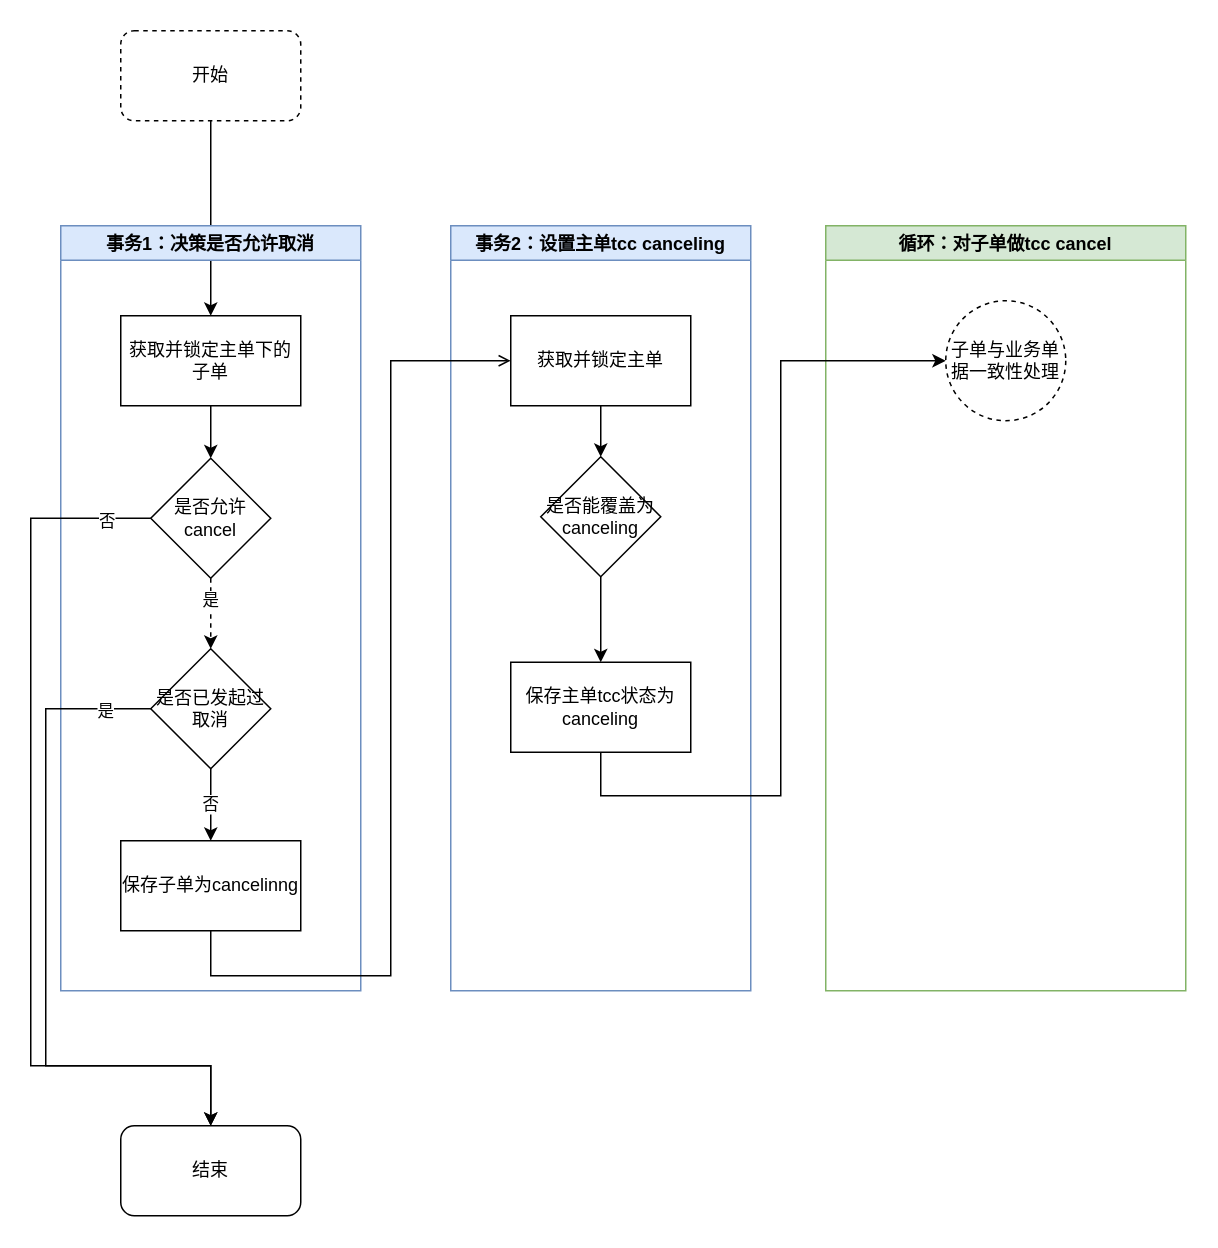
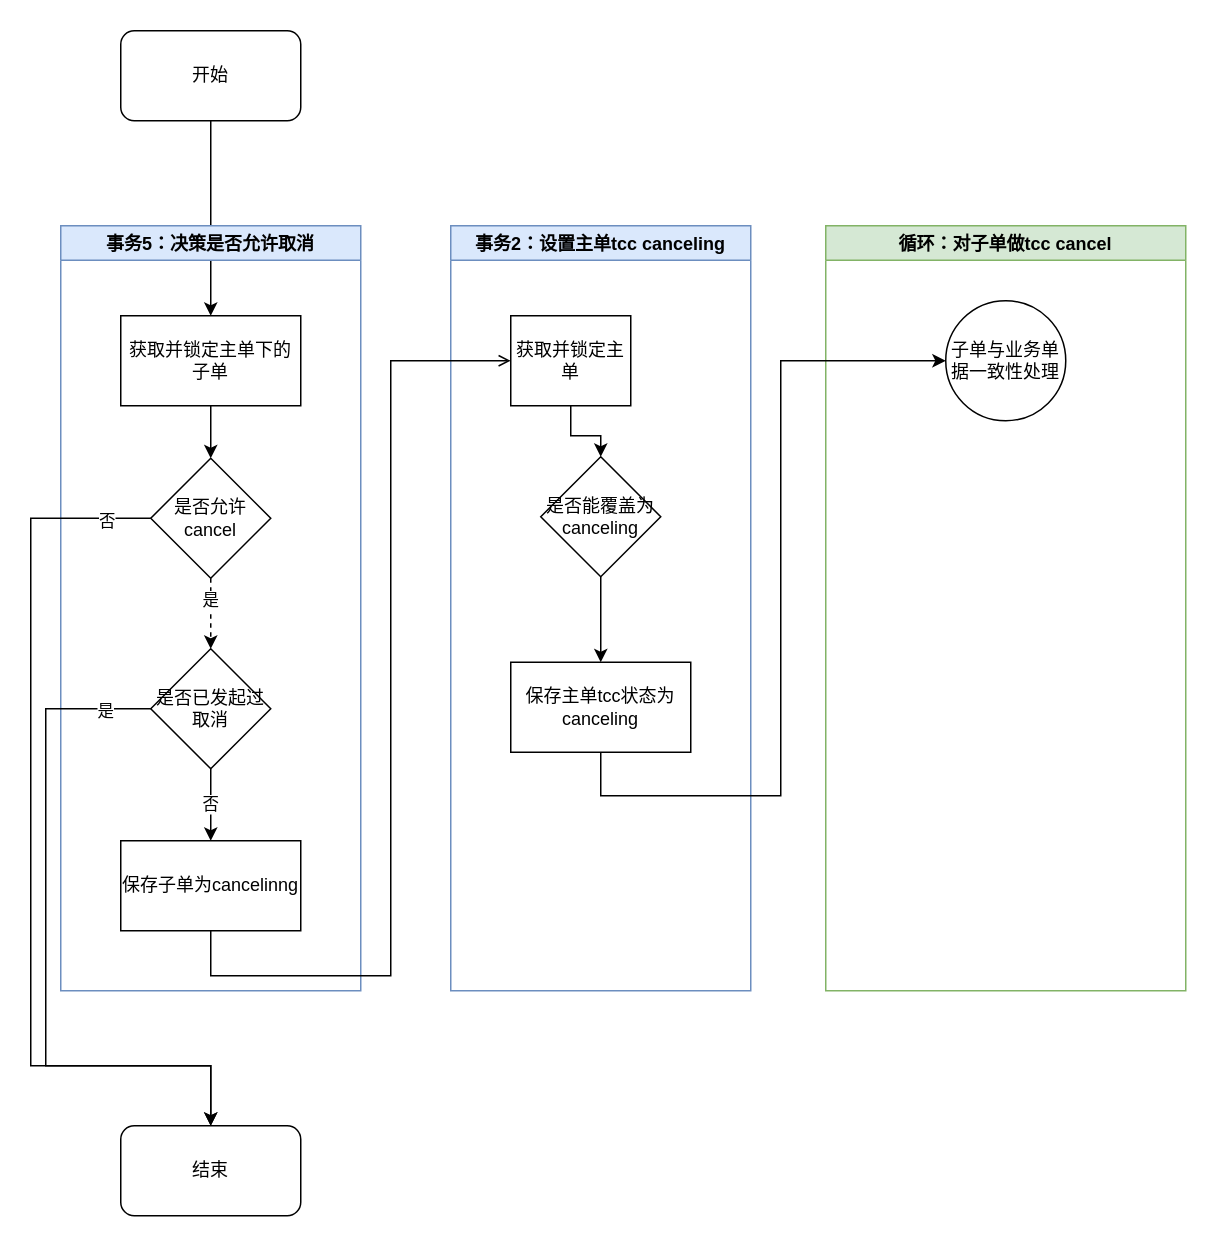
(211, 76) -> (211, 76)
(210, 244) -> (210, 244)
(601, 361) -> (571, 361)
(1006, 361) -> (1006, 361)
